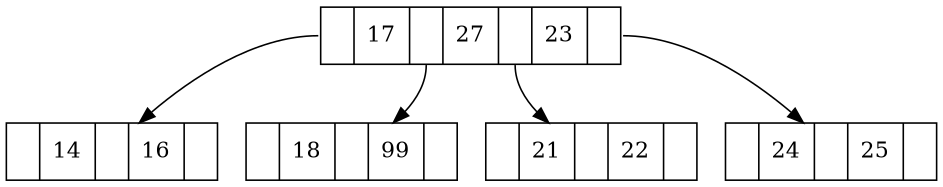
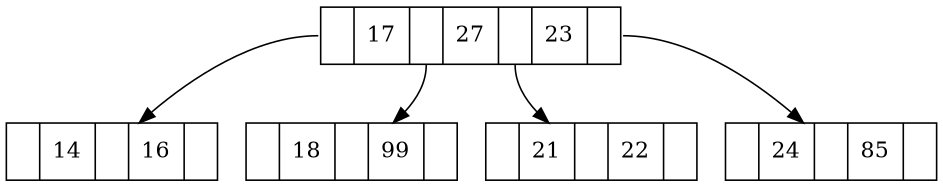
(876, 151) -> (876, 151)
